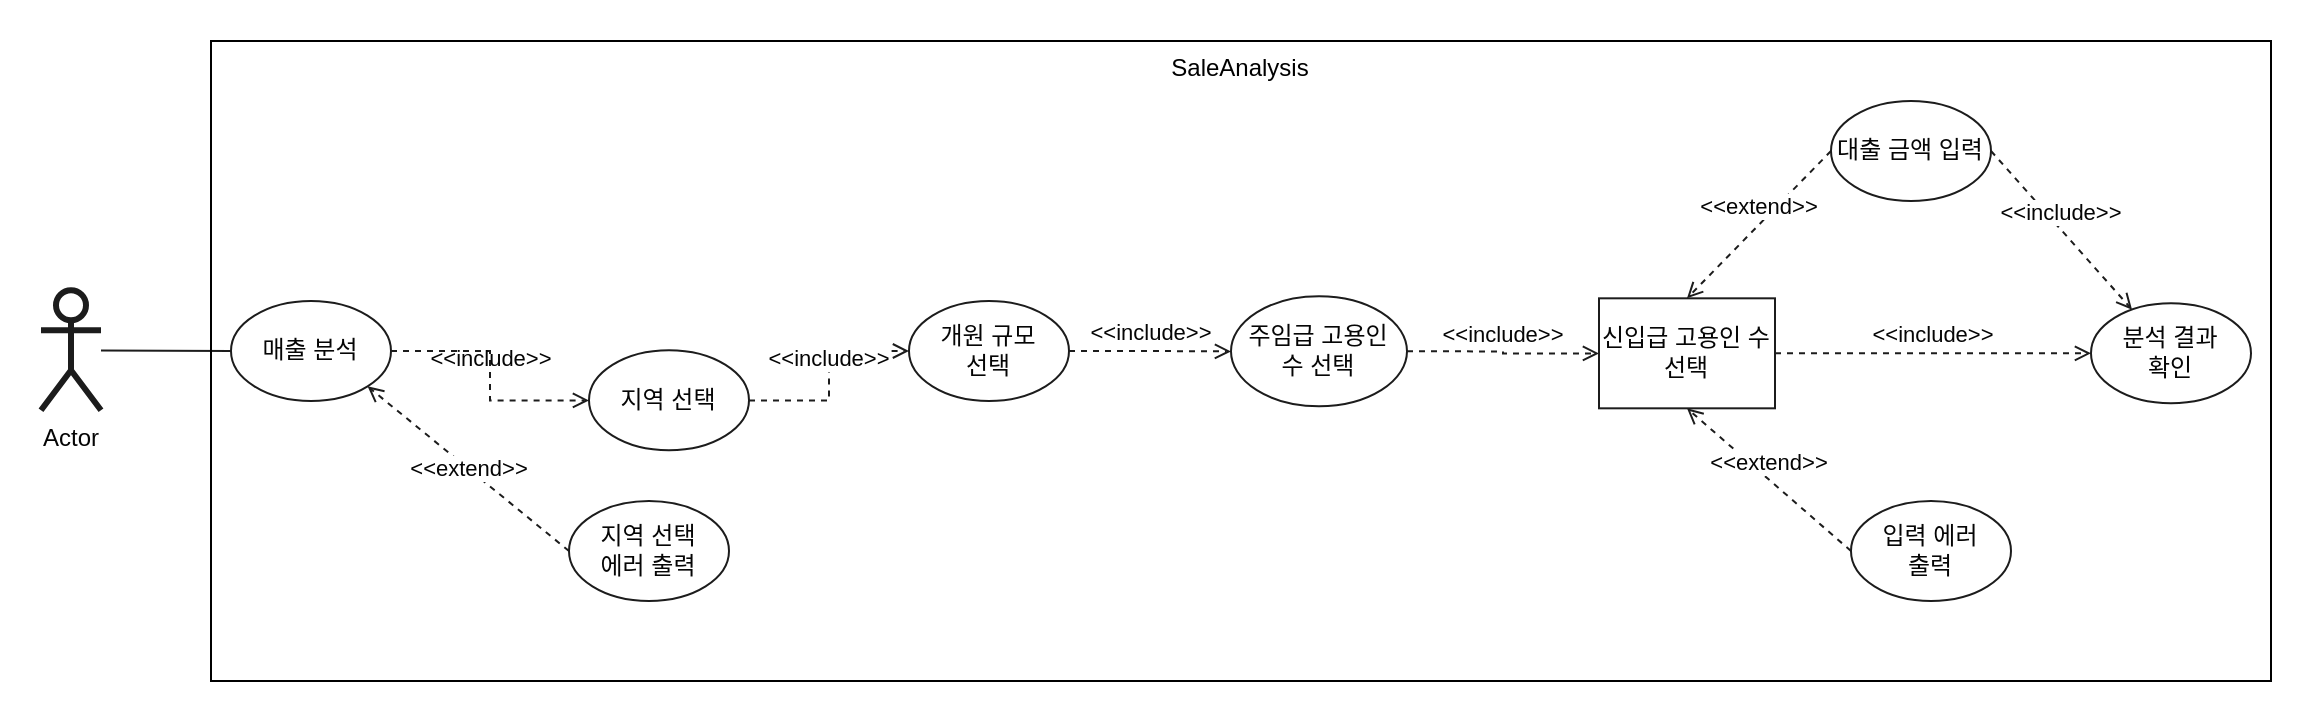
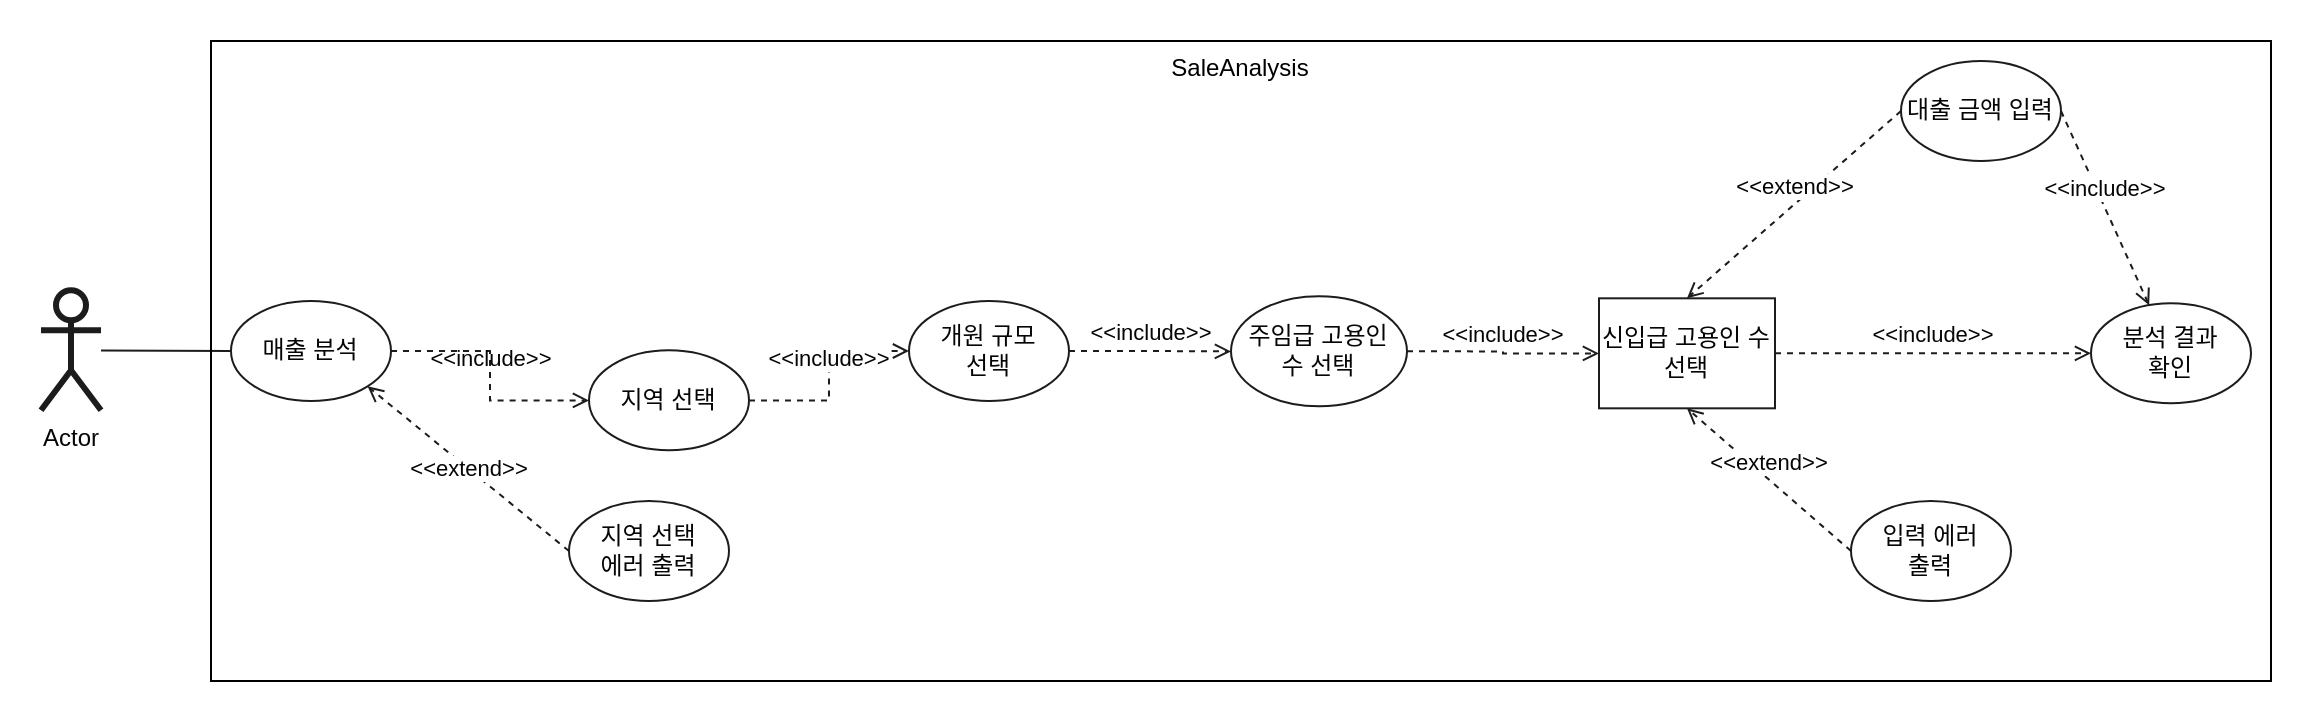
(1911, 151) -> (1981, 111)
